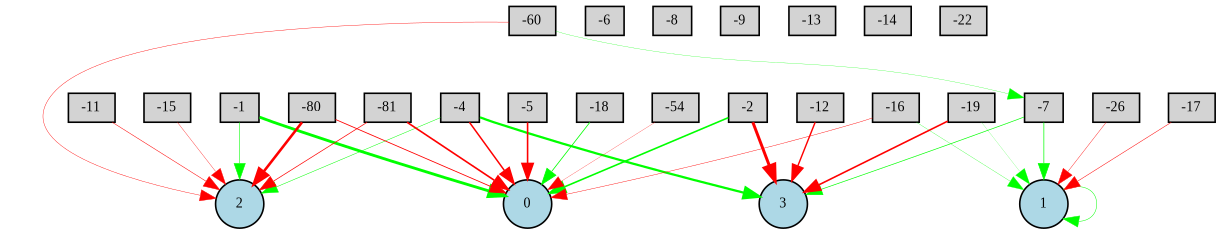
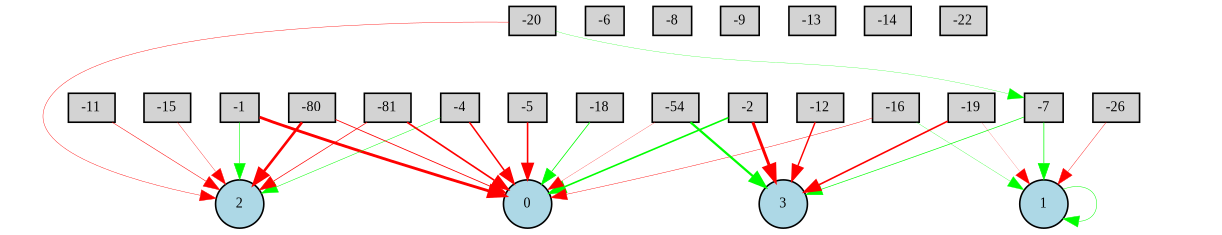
(532, 21) -> (532, 21)
(1192, 108) -> none
(1001, 147) -> (1001, 147)
(585, 150) -> (720, 148)
(380, 157) -> (380, 157)
